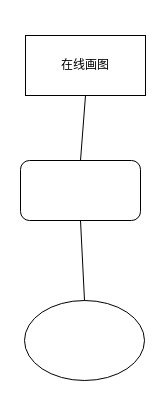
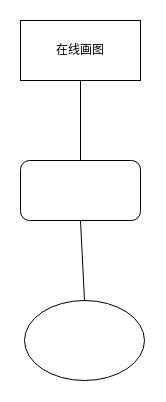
(86, 66) -> (81, 51)
